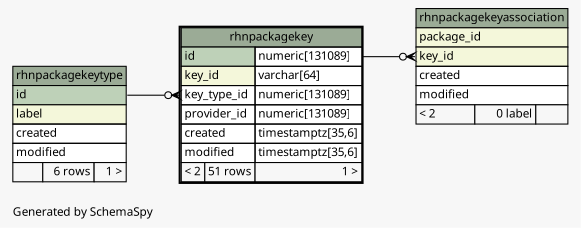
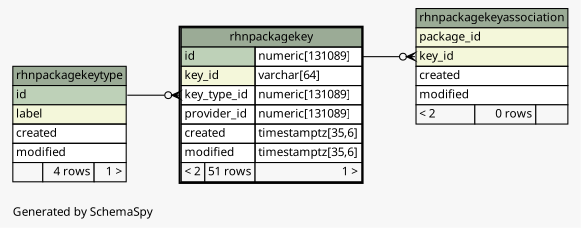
(514, 114) -> (514, 114)
(72, 172) -> (72, 172)
